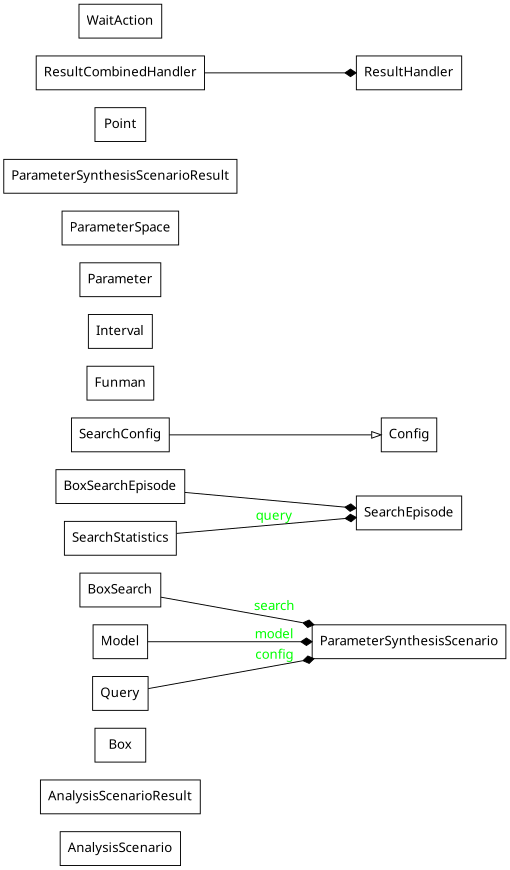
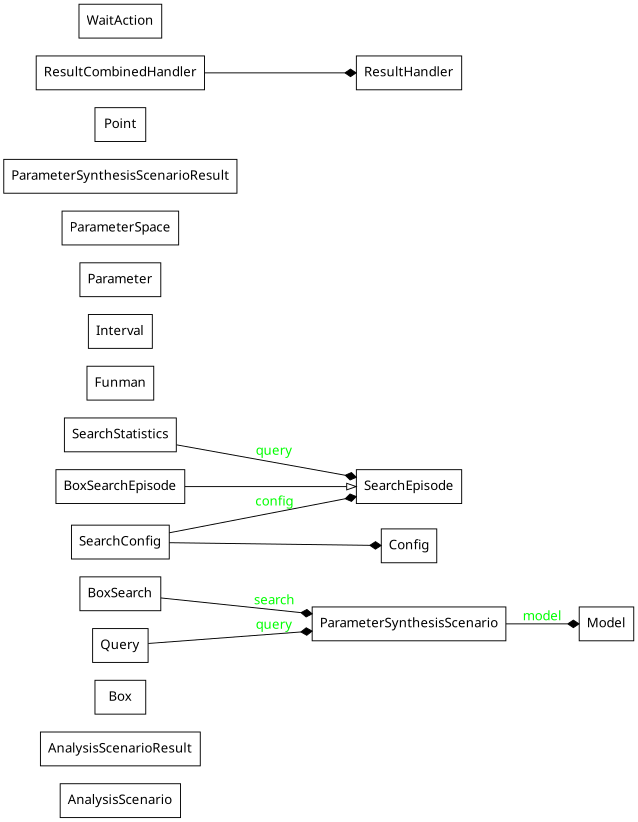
(270, 435) -> (270, 544)
(265, 500) -> (266, 487)
none -> (257, 516)
(224, 642) -> (537, 624)
(275, 655) -> (275, 625)
